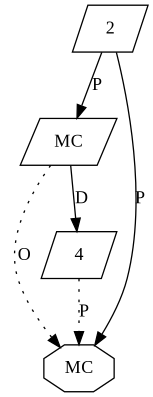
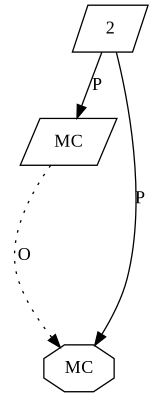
(79, 255) -> none
